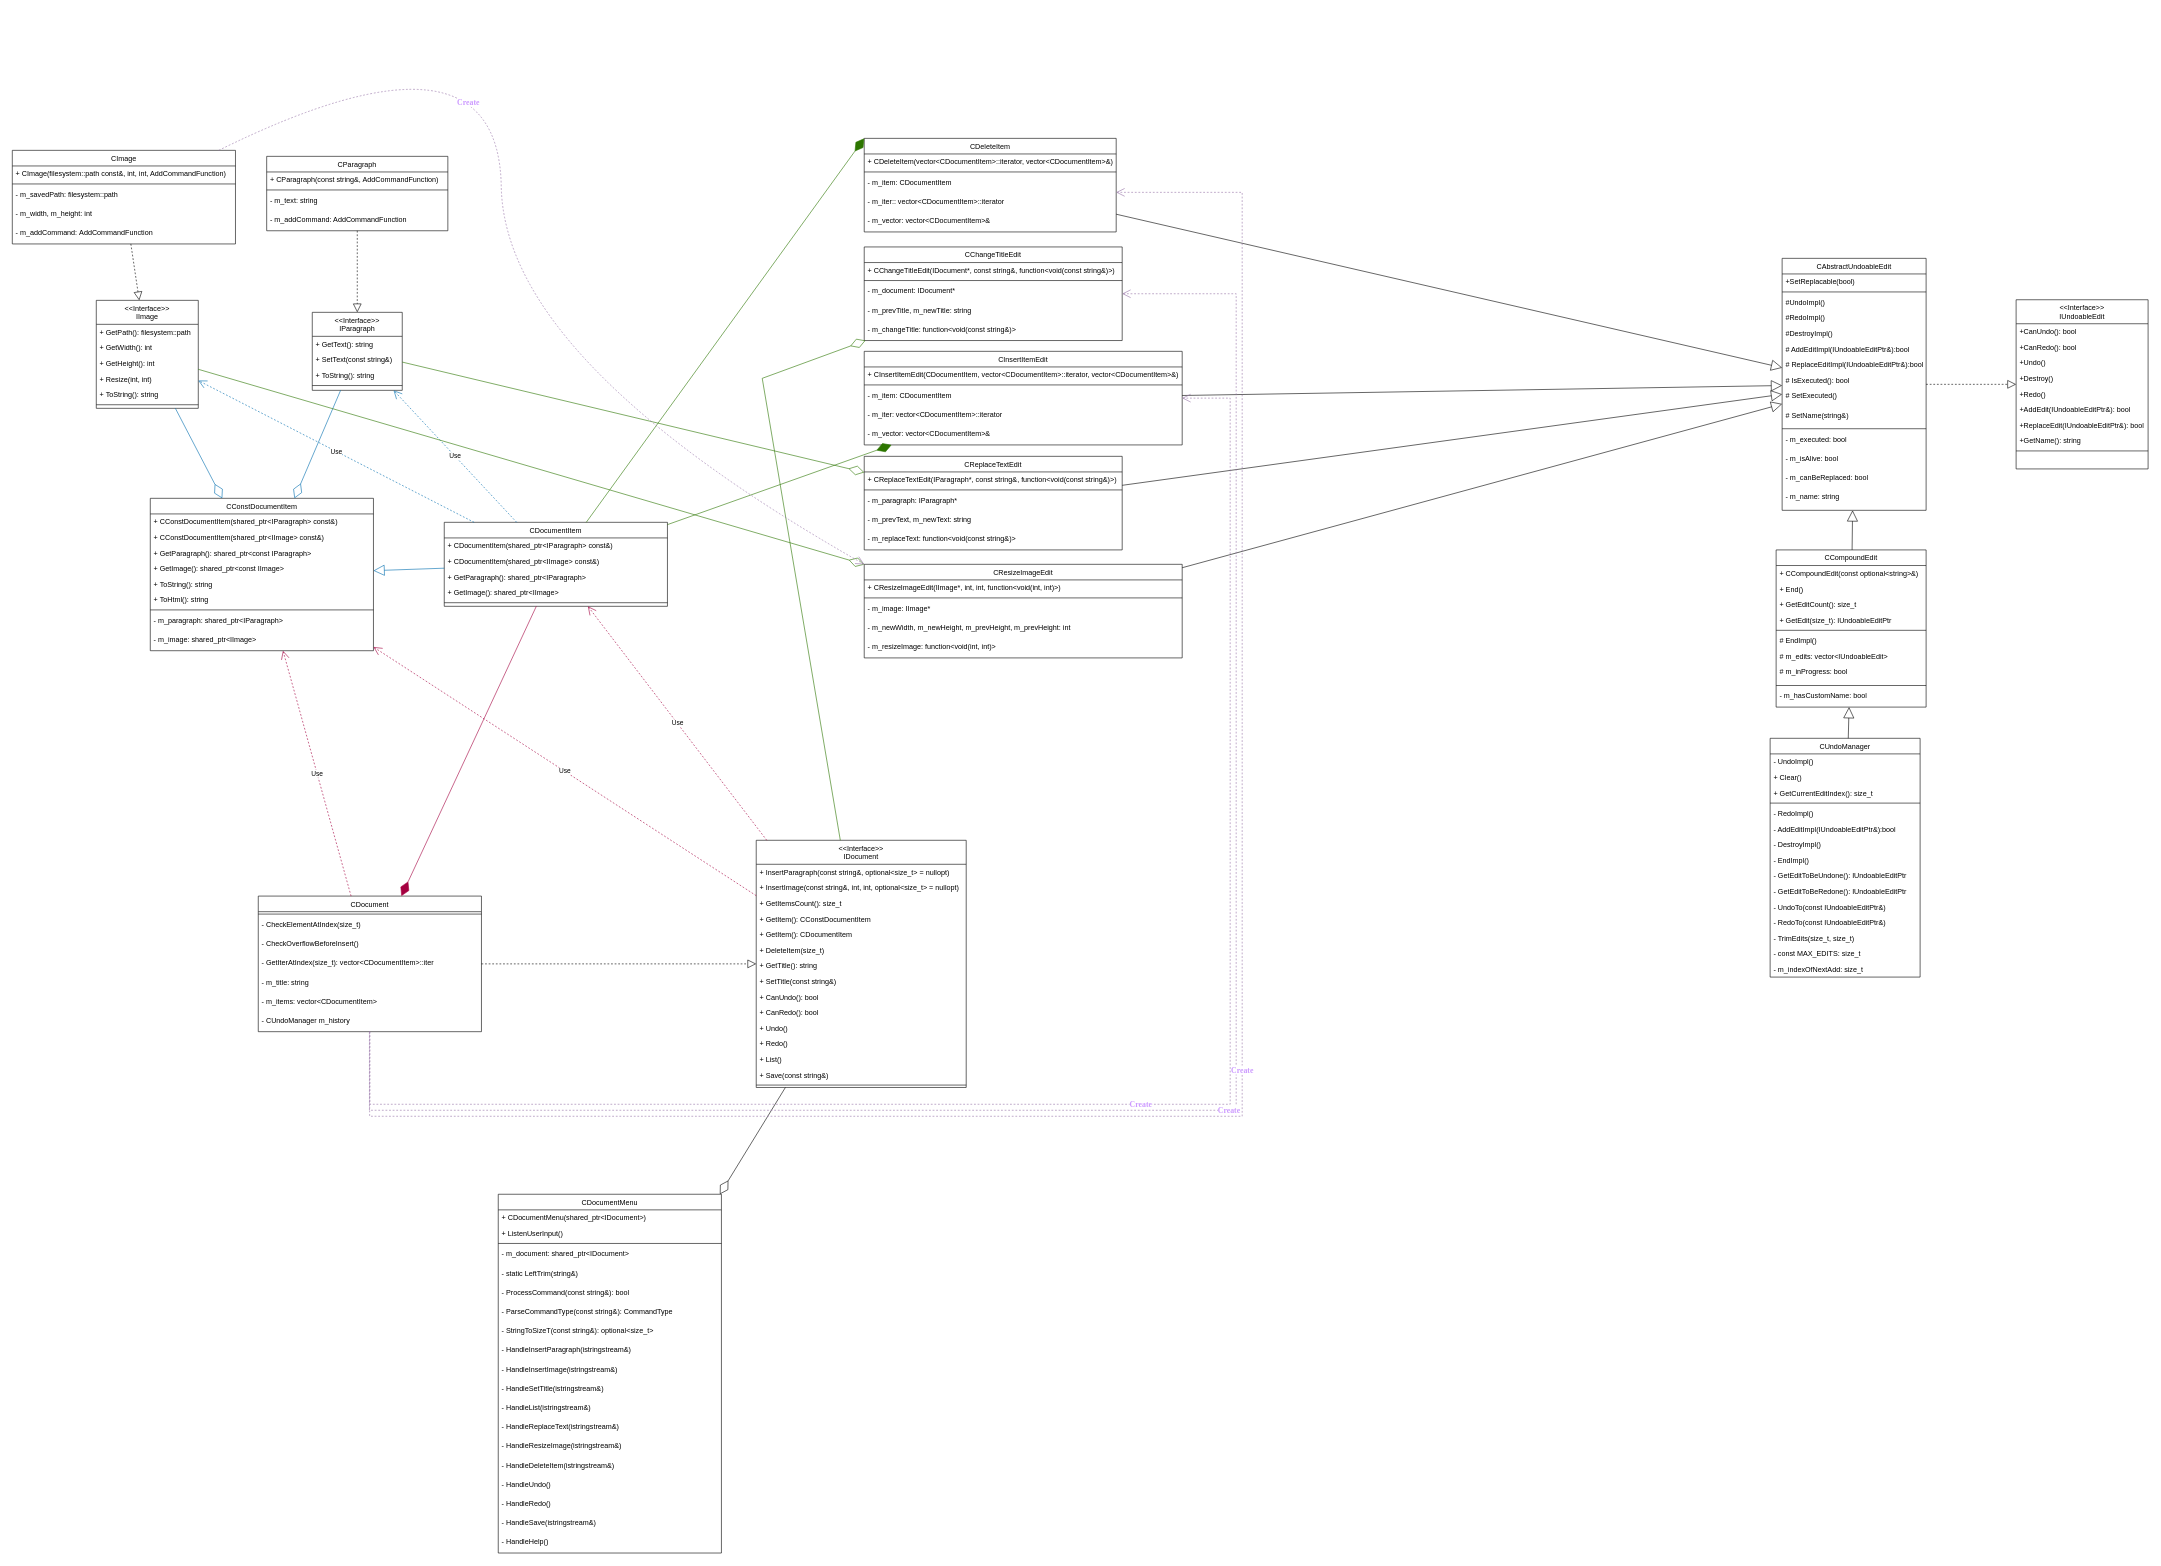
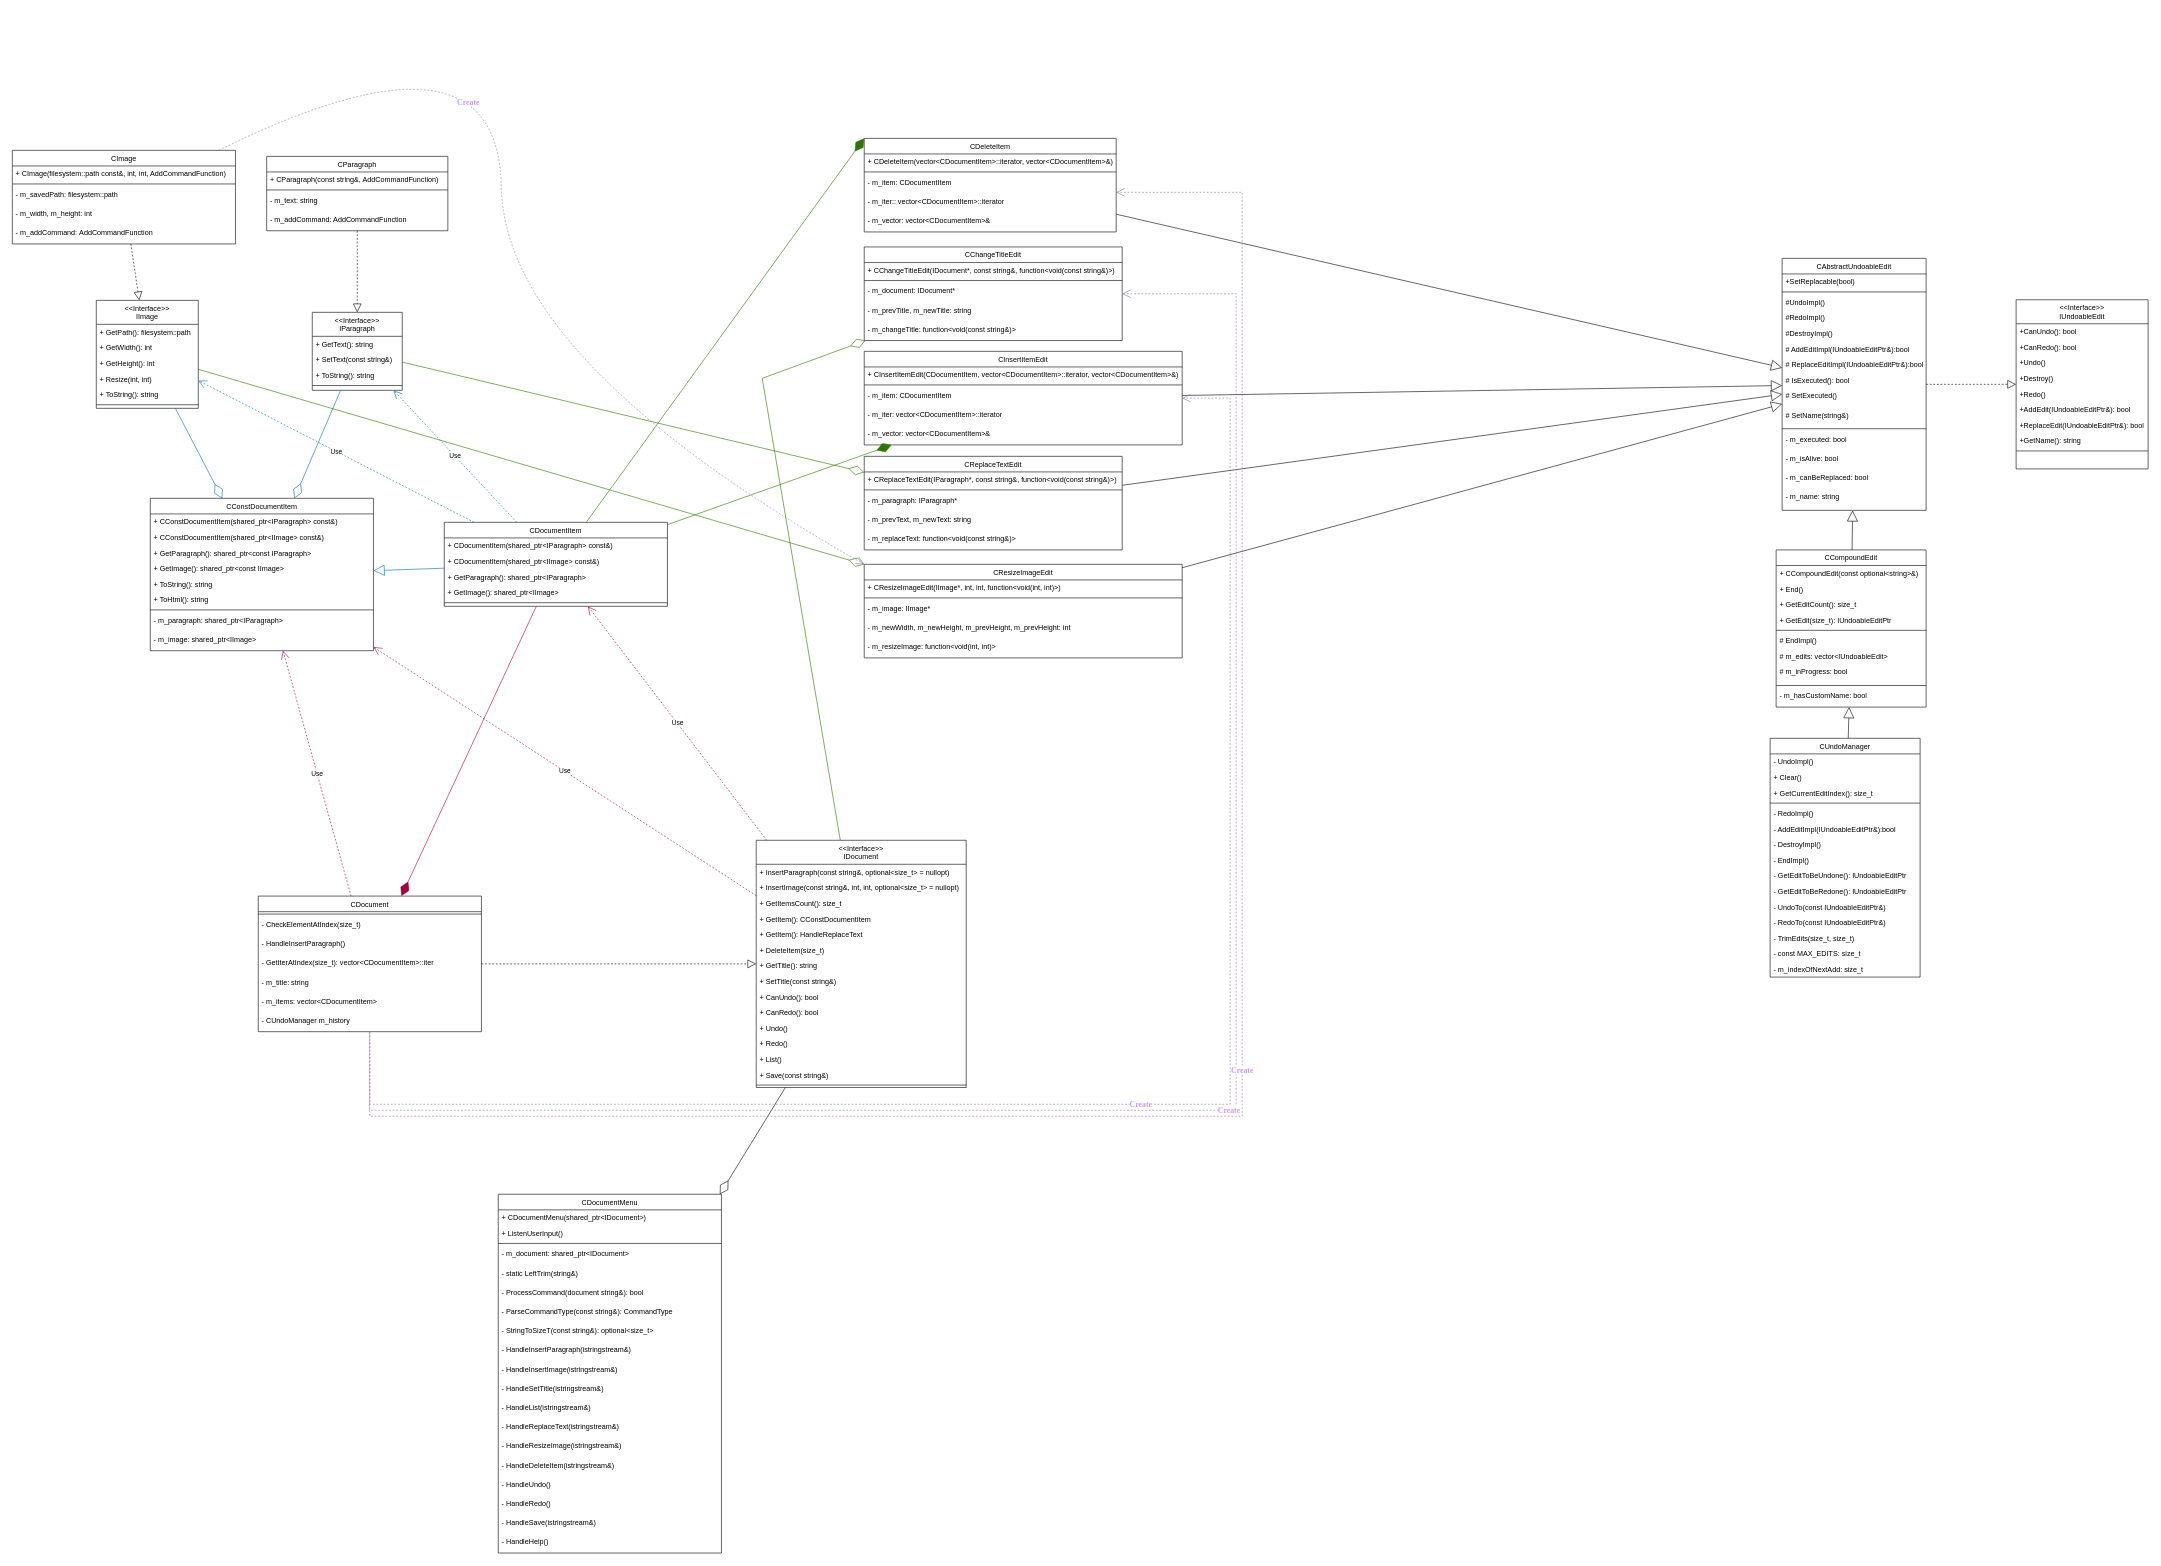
(810, 935) -> (816, 935)
(318, 944) -> (310, 944)
(572, 1292) -> (578, 1292)
